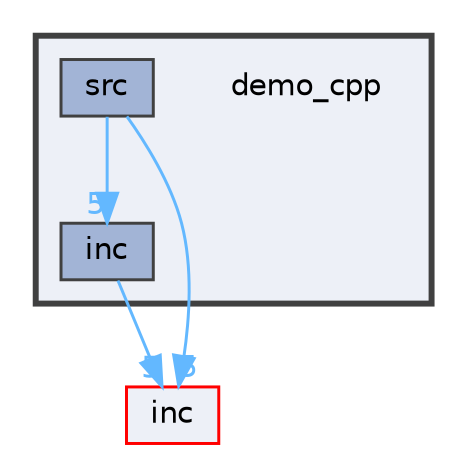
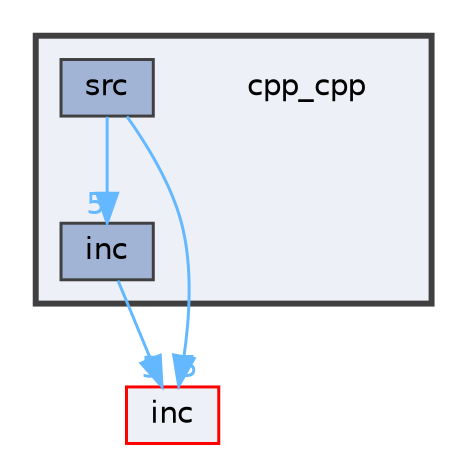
(307, 88) -> (307, 88)
